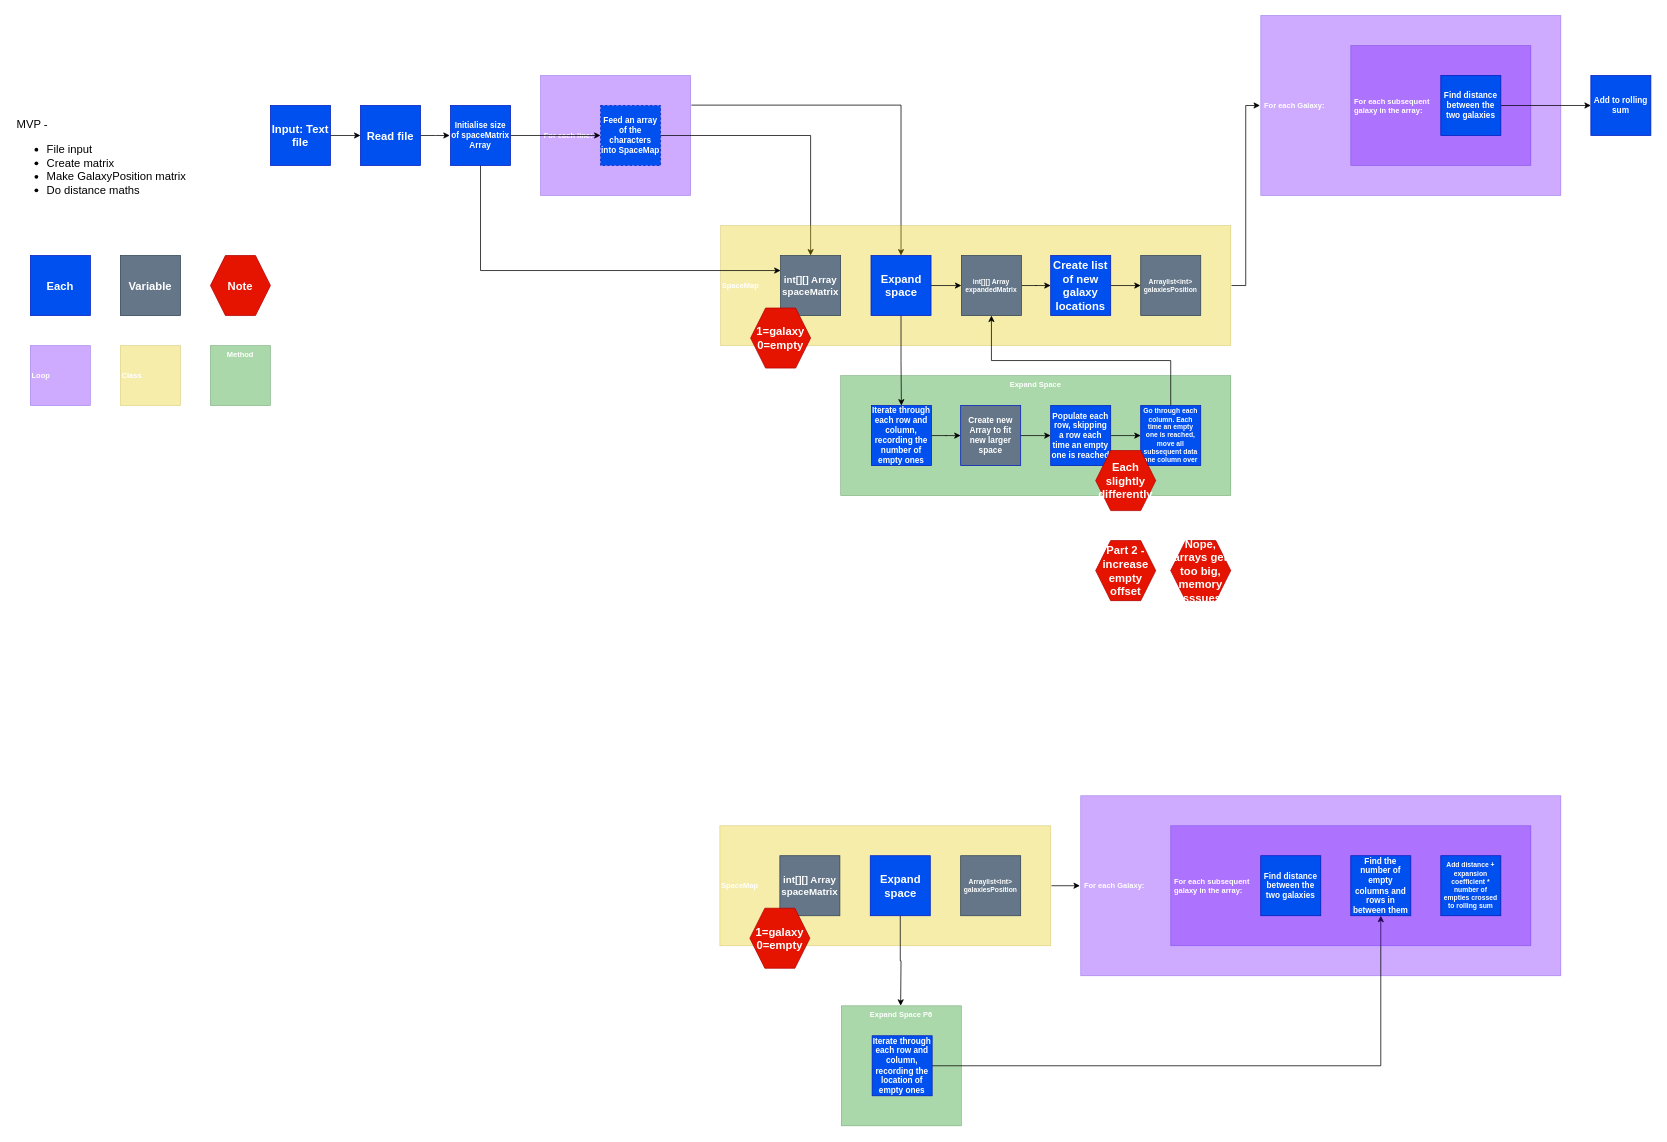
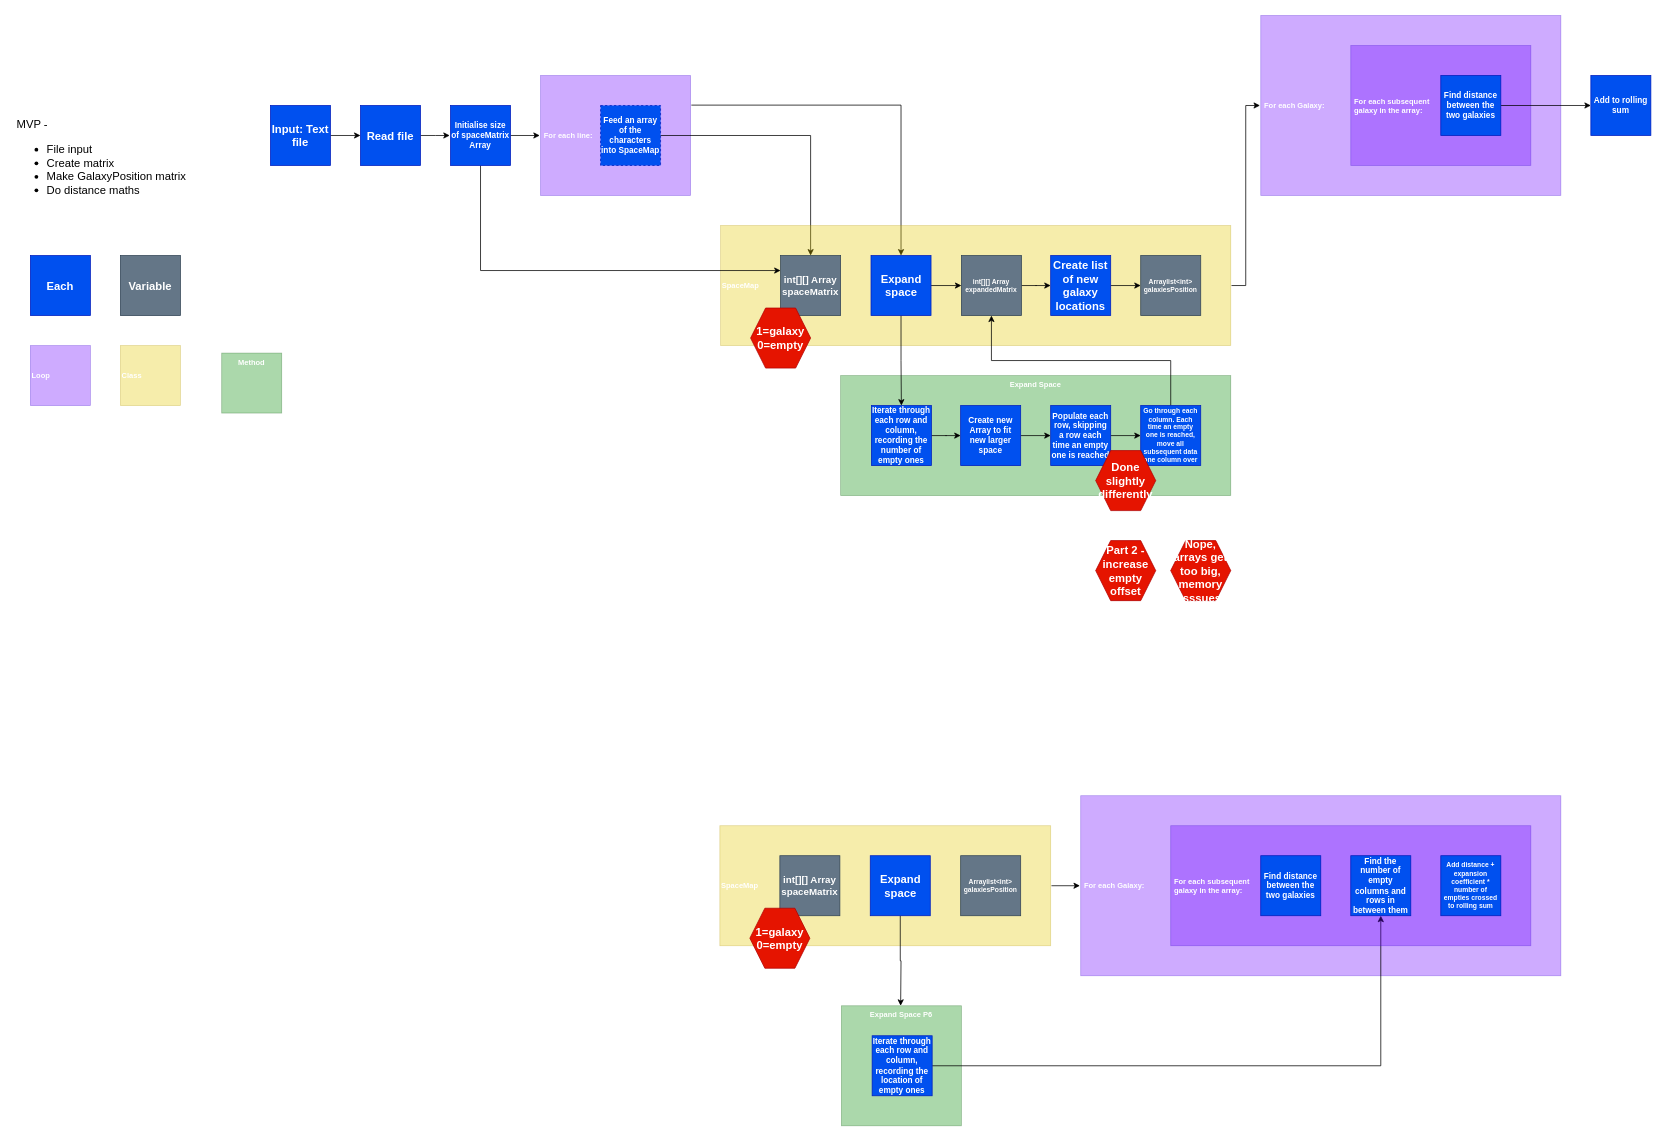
(564, 135) -> (533, 135)
(240, 285) -> none
(240, 375) -> (252, 383)
(990, 435) -> (990, 435)
(1125, 480) -> (1125, 480)
